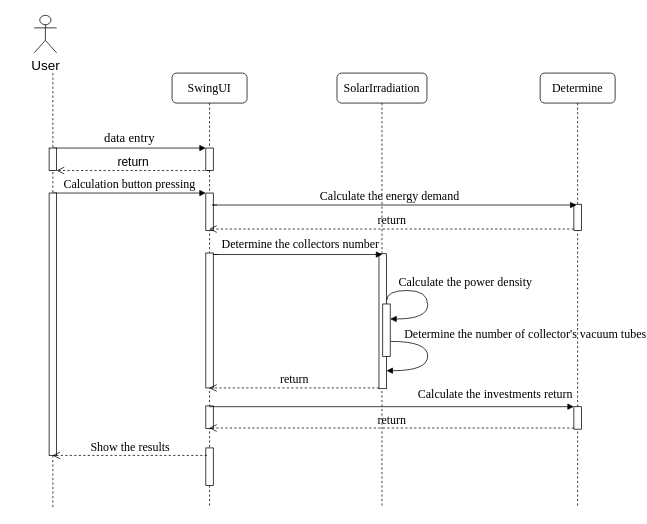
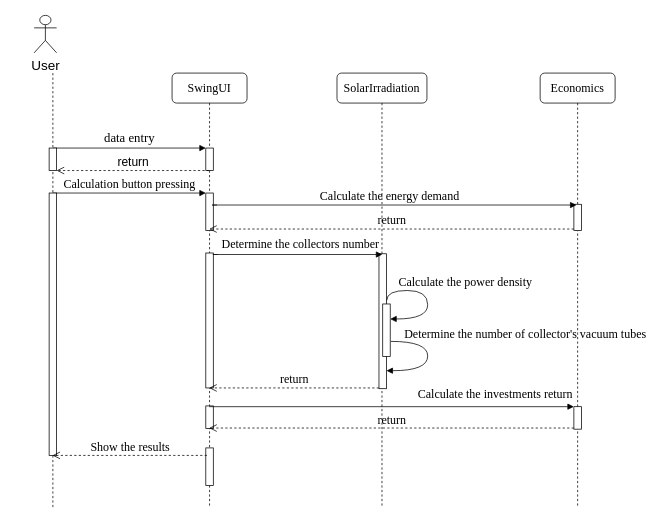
(578, 88) -> (578, 88)
